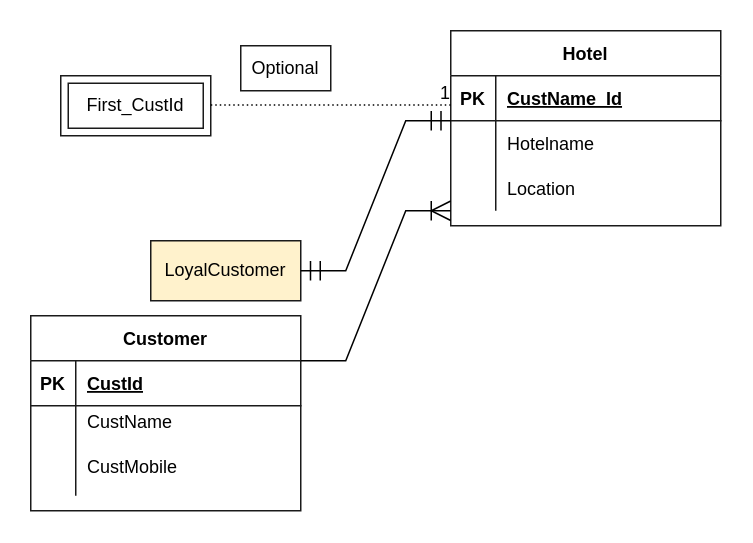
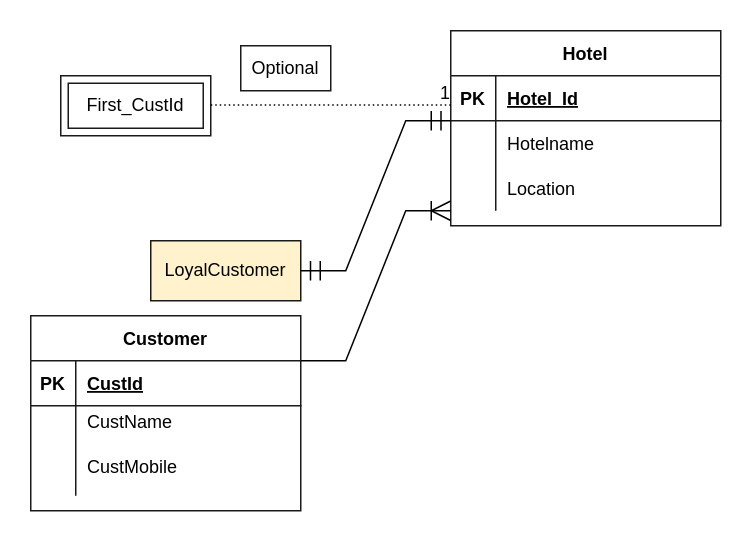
(562, 99) -> (545, 99)
